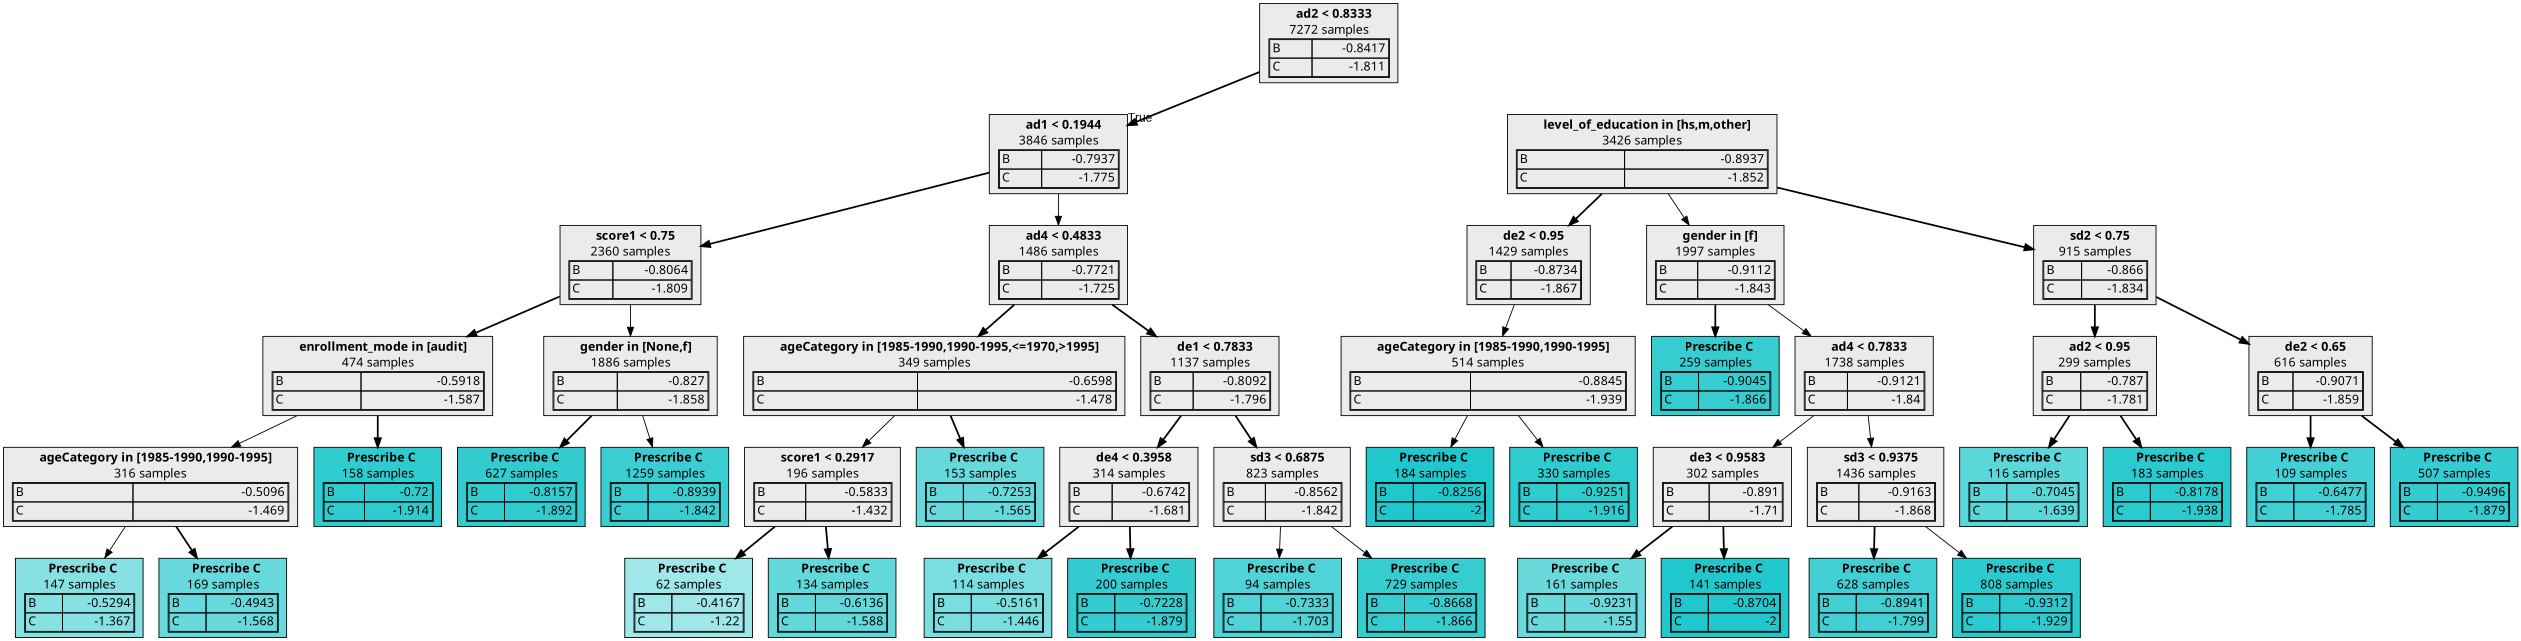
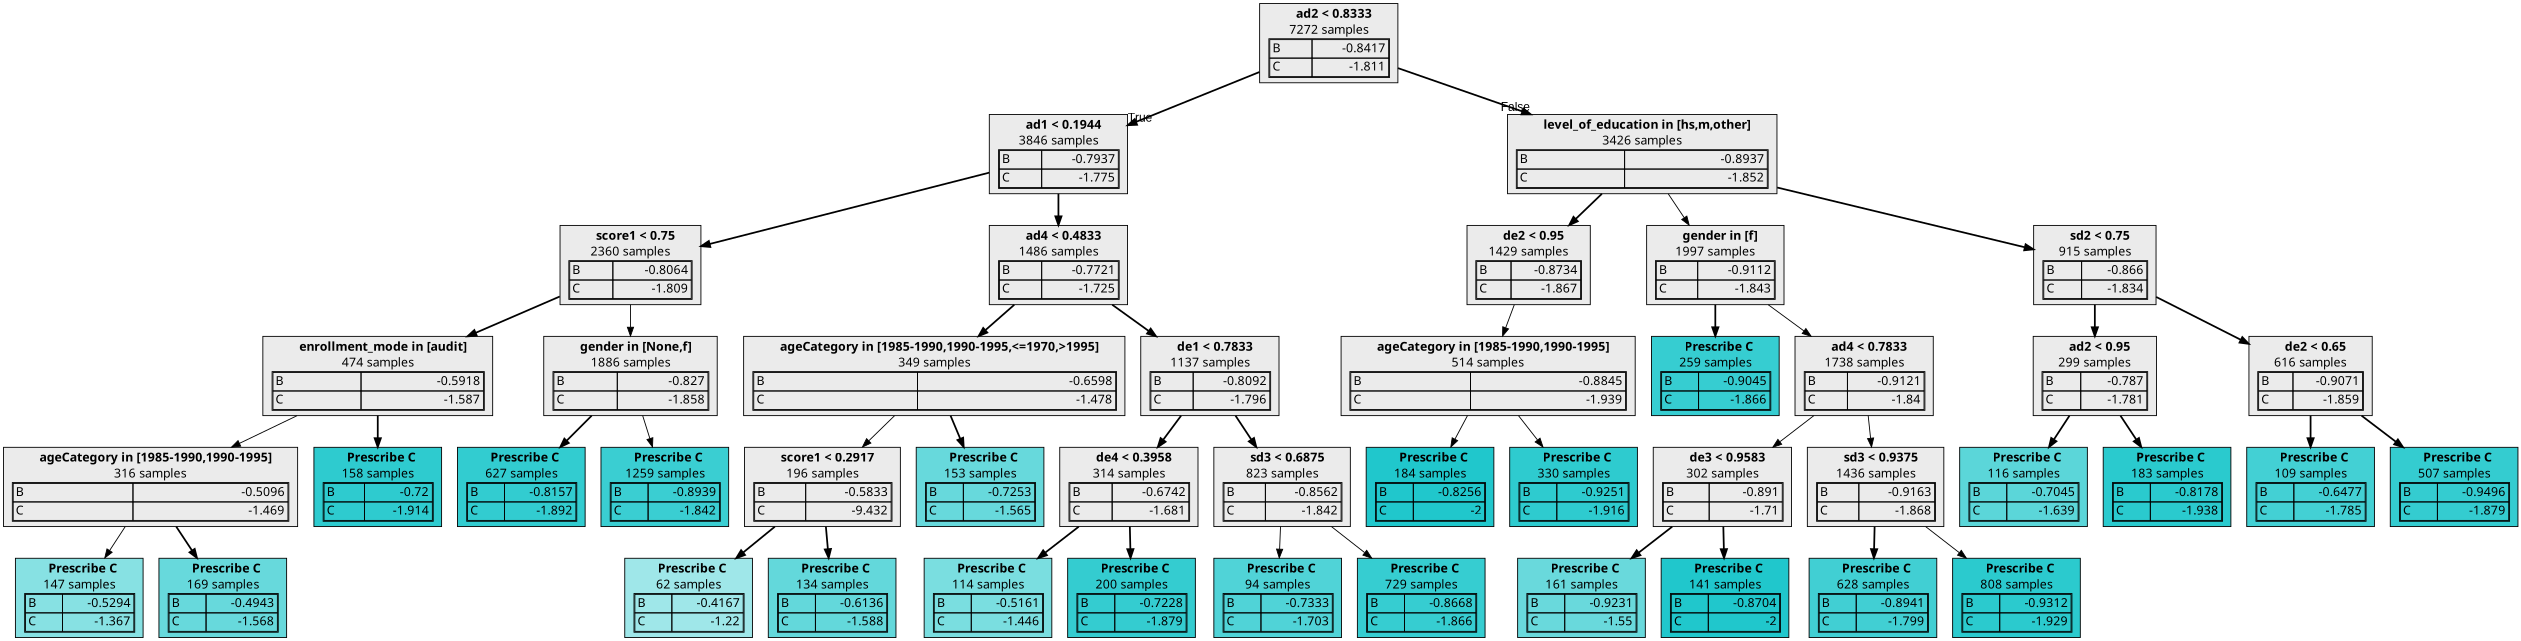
none -> (1460, 90)
(1058, 205) -> (1058, 205)
(870, 511) -> (870, 511)
